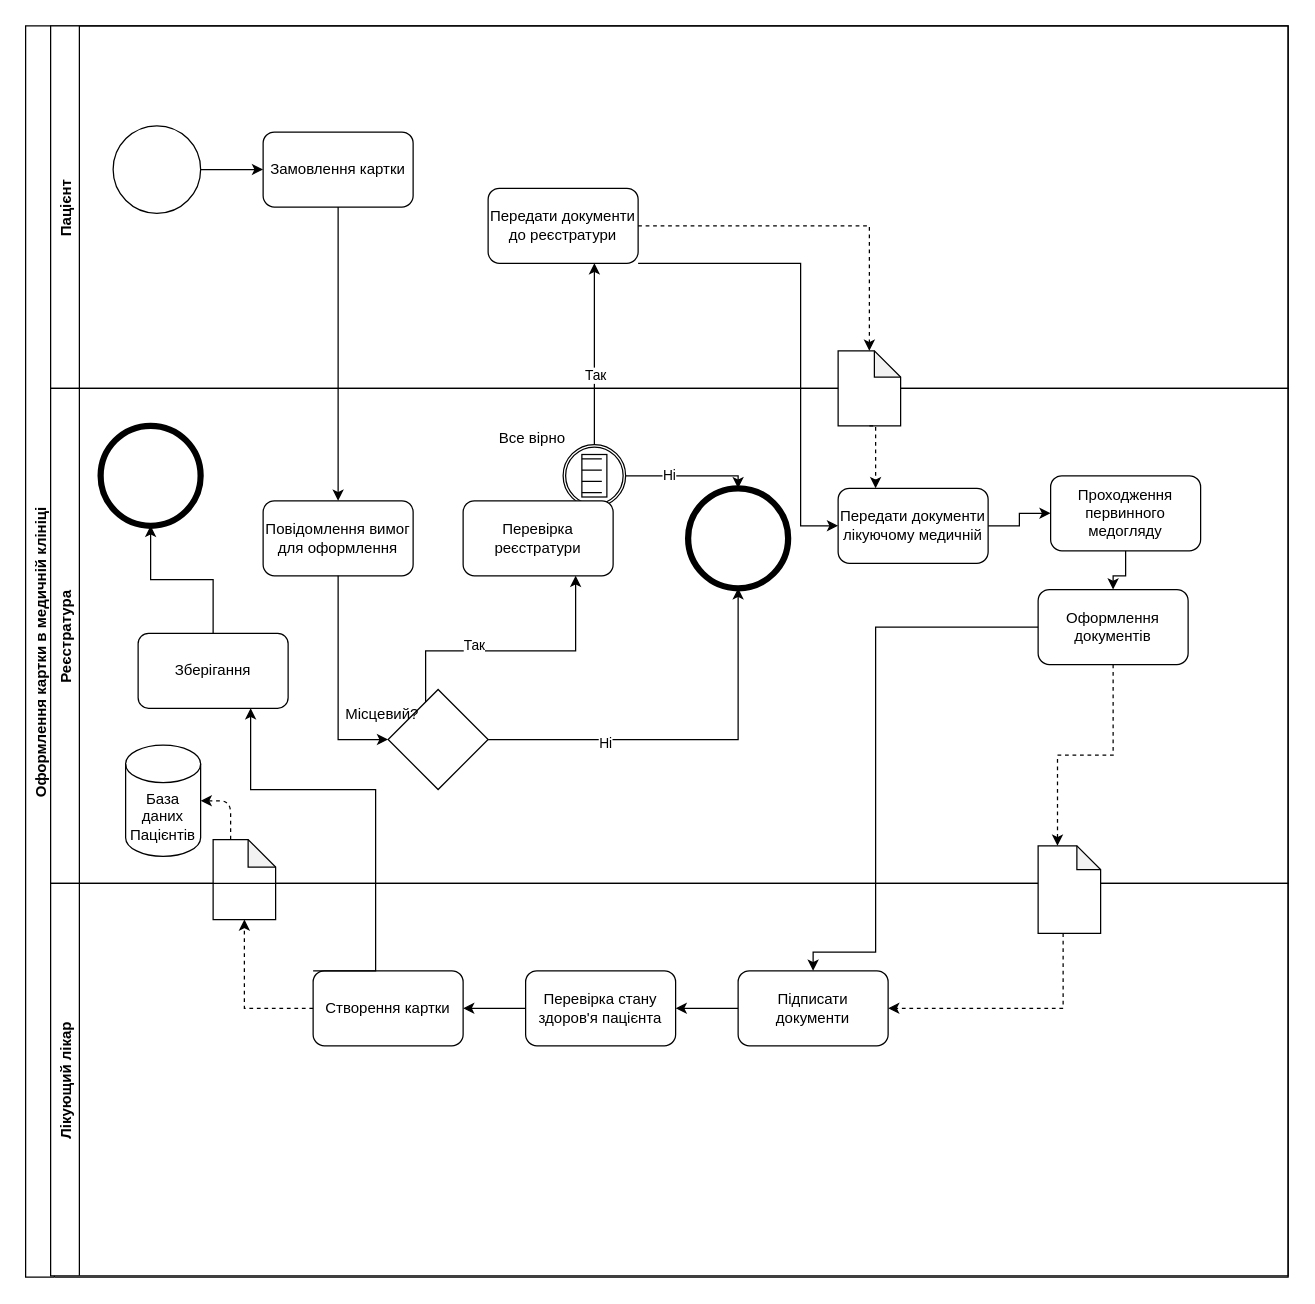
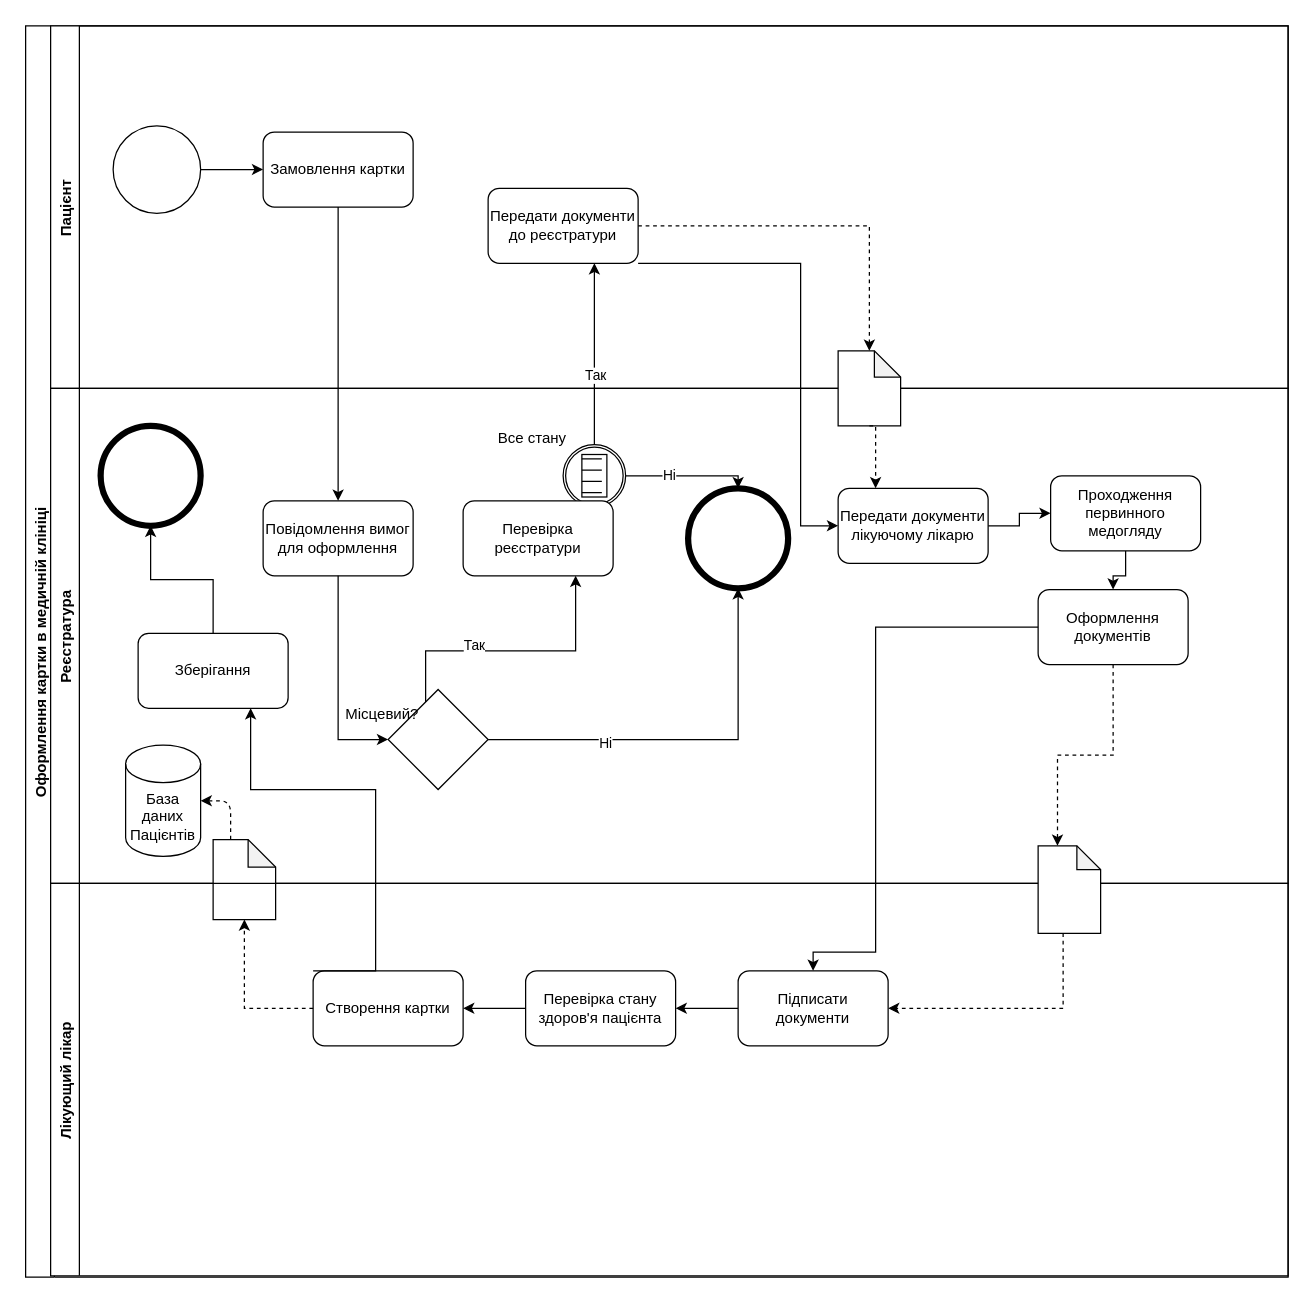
(533, 438) -> (533, 438)
(913, 526) -> (913, 526)
